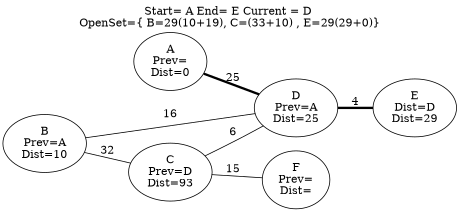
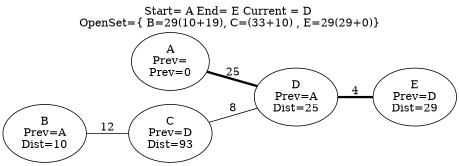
(170, 61) -> (170, 61)
(415, 108) -> (415, 97)
(170, 126) -> none
(233, 132) -> (233, 108)
(108, 151) -> (108, 128)
(296, 180) -> none
